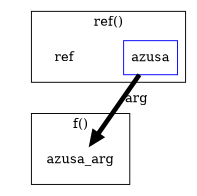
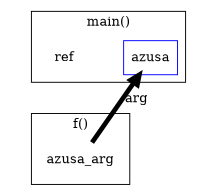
(108, 22) -> (108, 22)
(118, 105) -> (117, 107)
